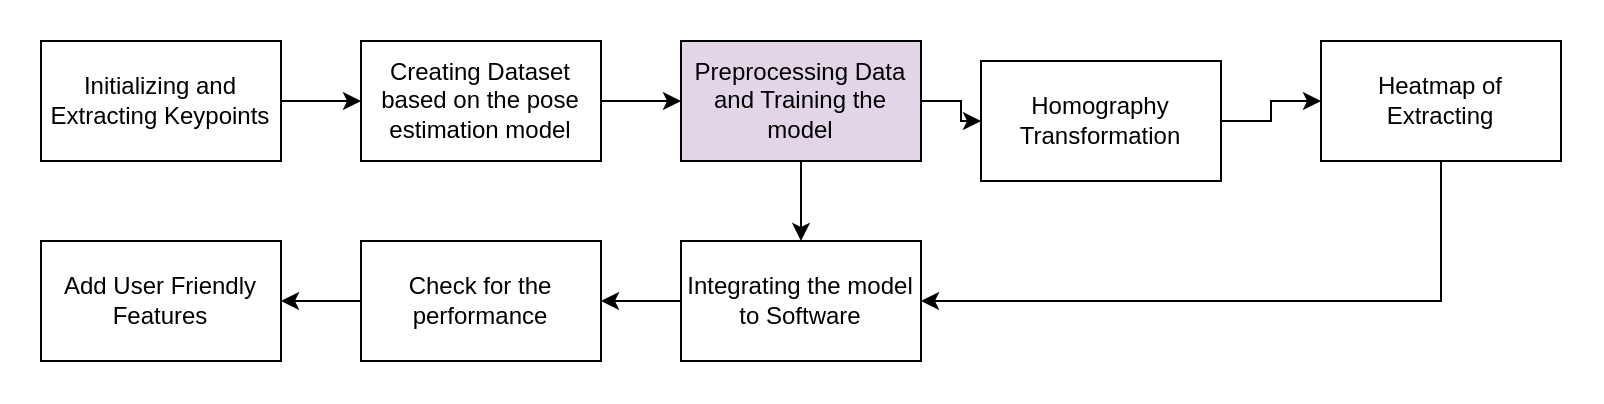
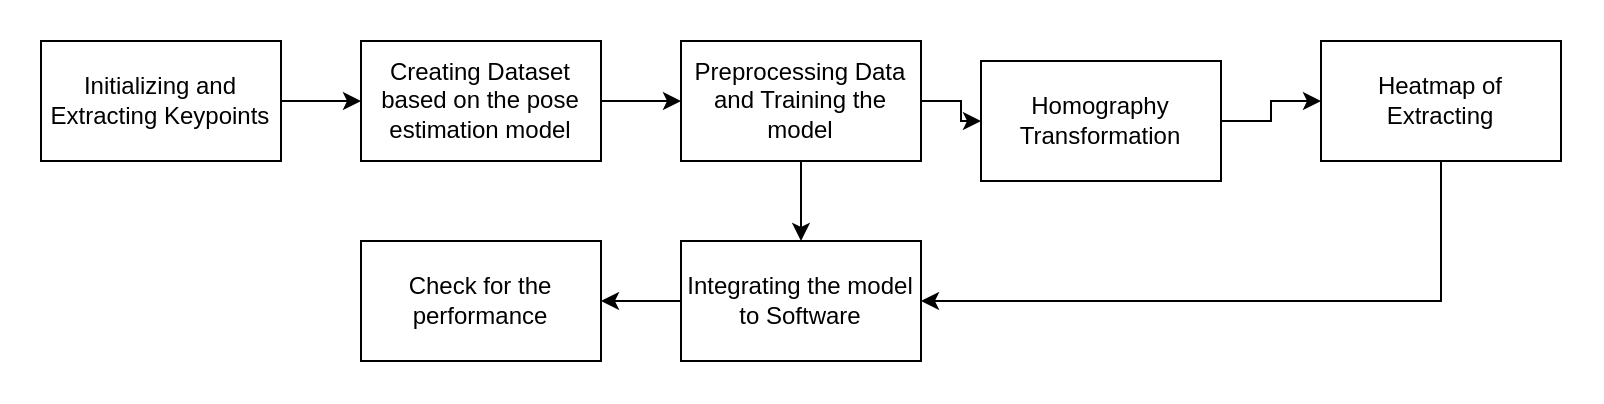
(801, 101) -> (801, 101)
(161, 301) -> none
(328, 301) -> none
